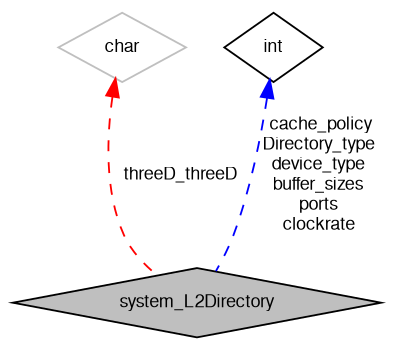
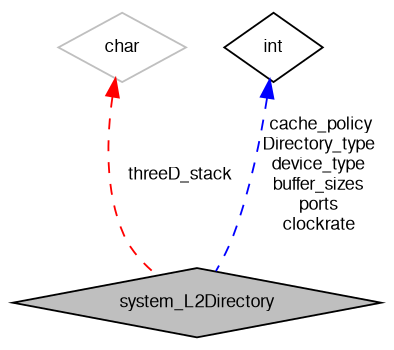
(179, 175) -> (179, 175)
